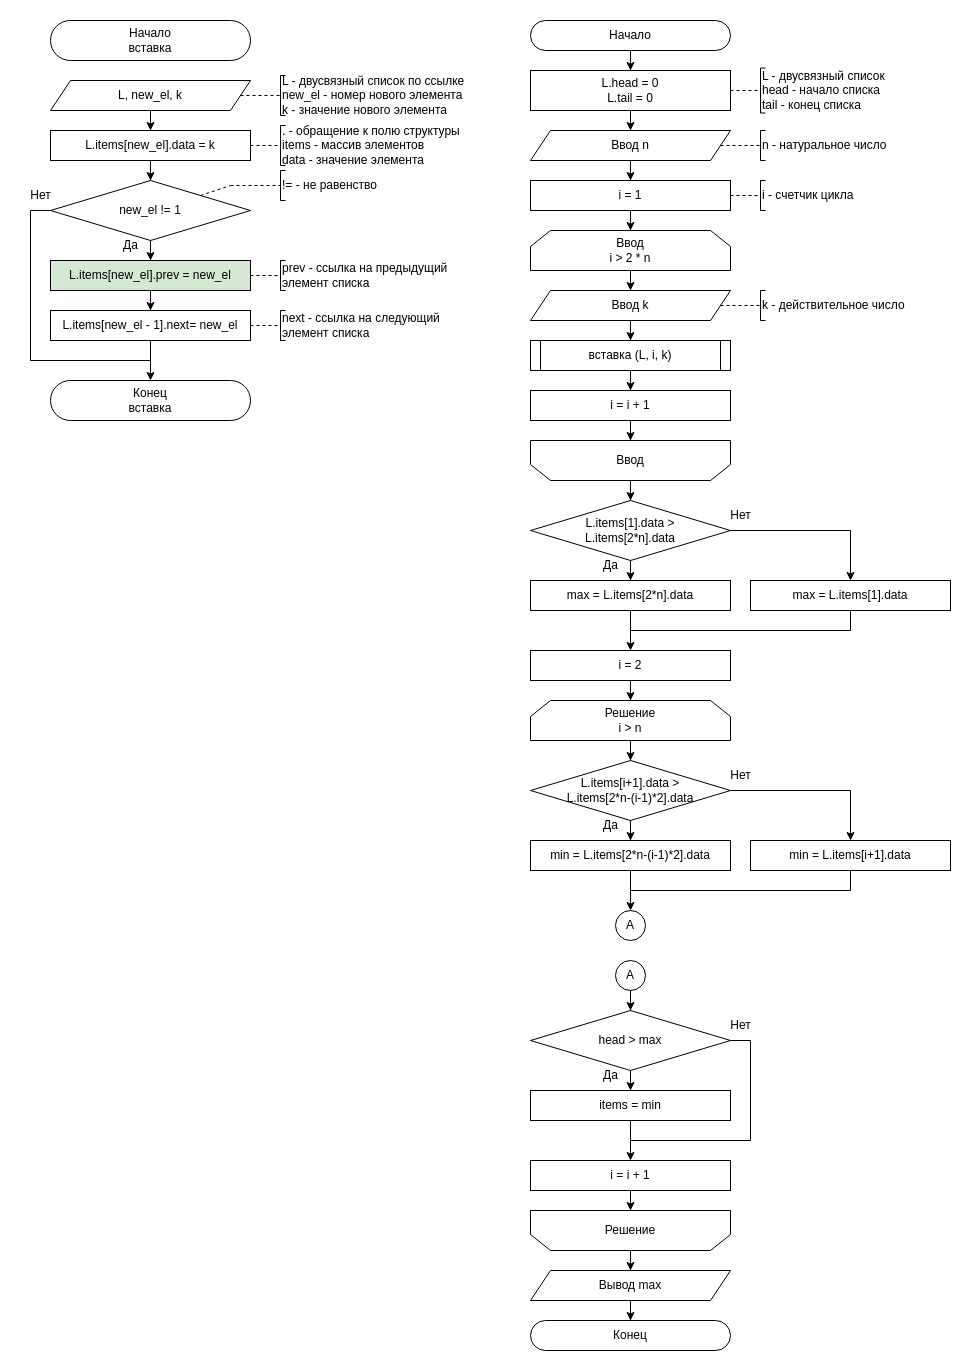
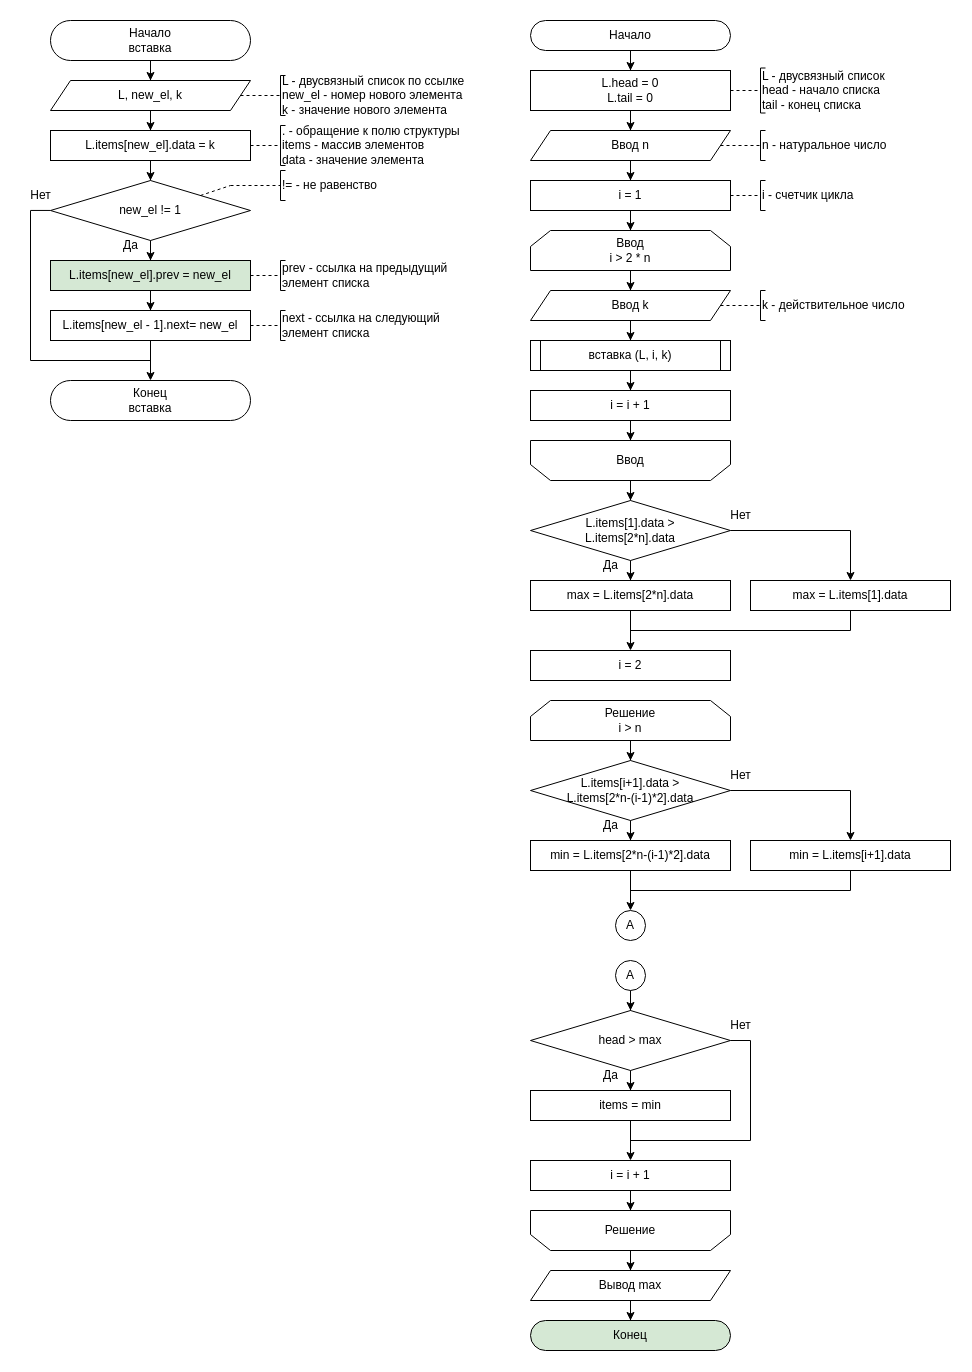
none -> (151, 75)
(631, 695) -> none
(631, 1336) -> (631, 1336)
